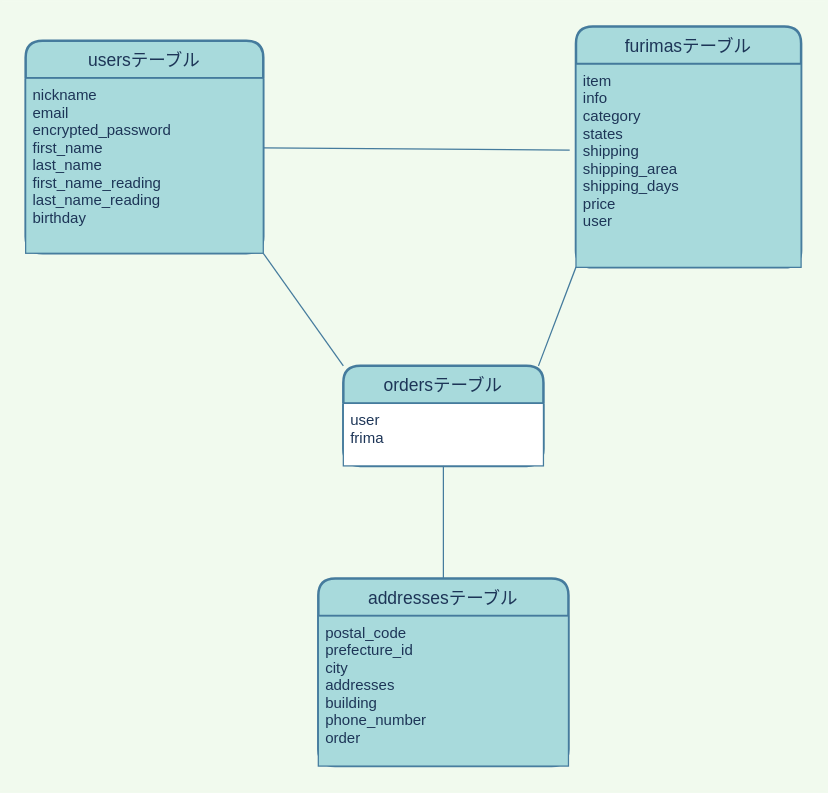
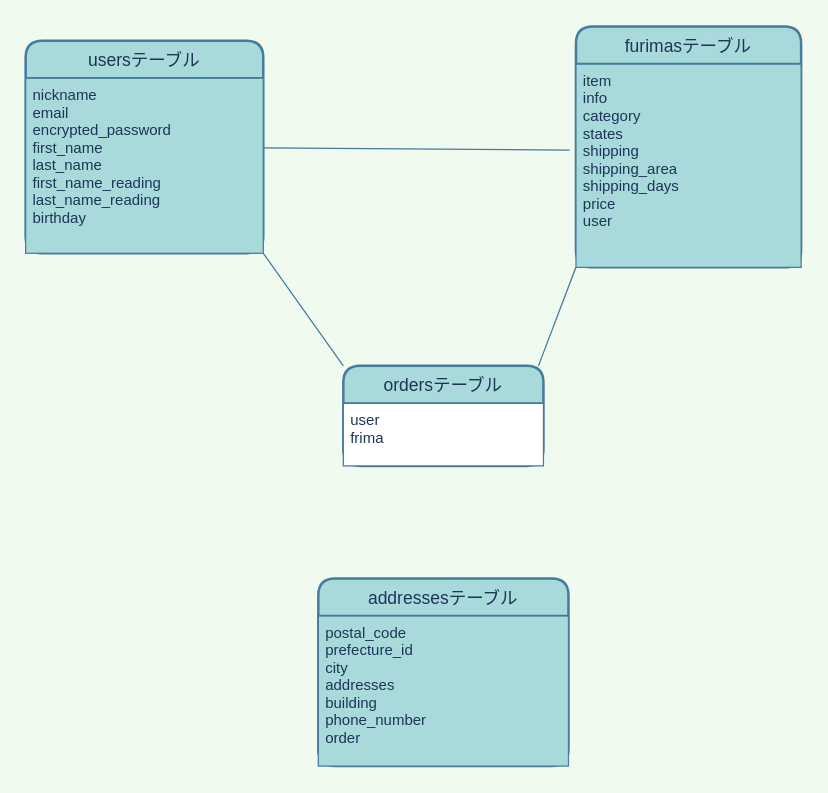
(443, 523) -> none
